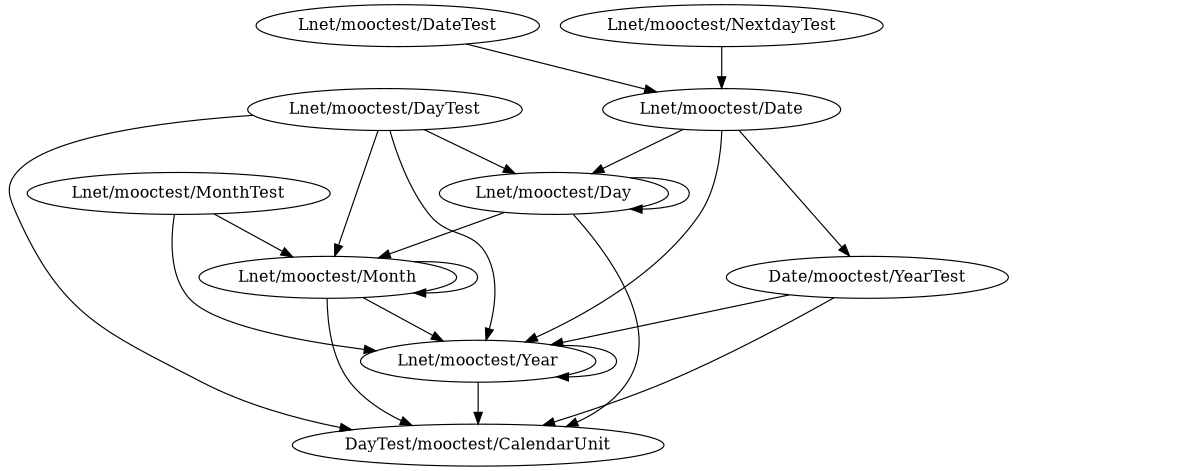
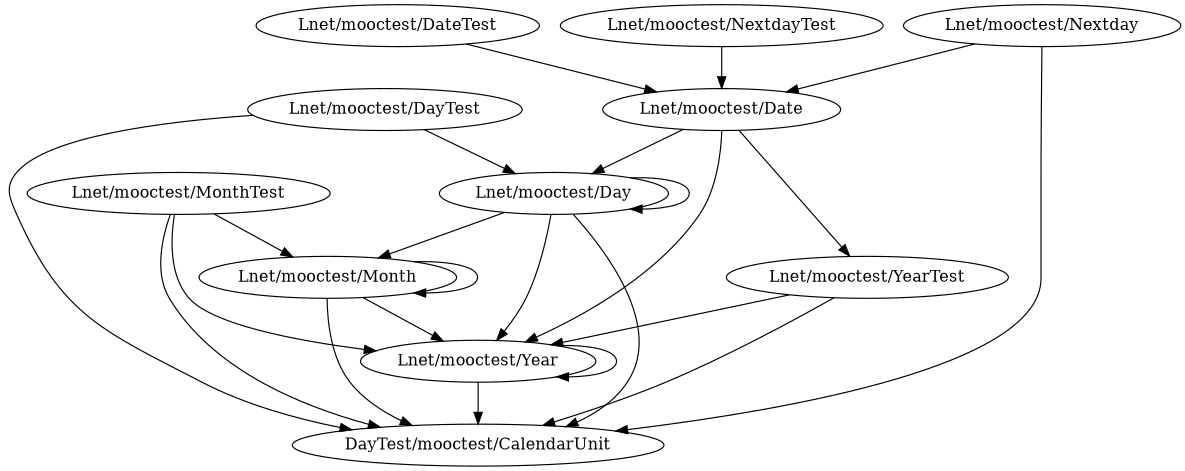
none -> (1042, 26)
(358, 188) -> none
(440, 225) -> (535, 276)
(867, 277) -> (867, 277)
none -> (221, 355)
